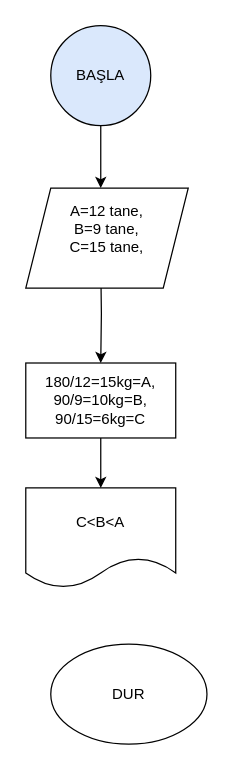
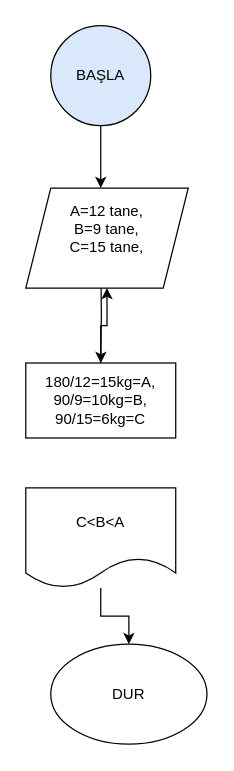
(101, 459) -> (107, 312)
none -> (111, 616)
